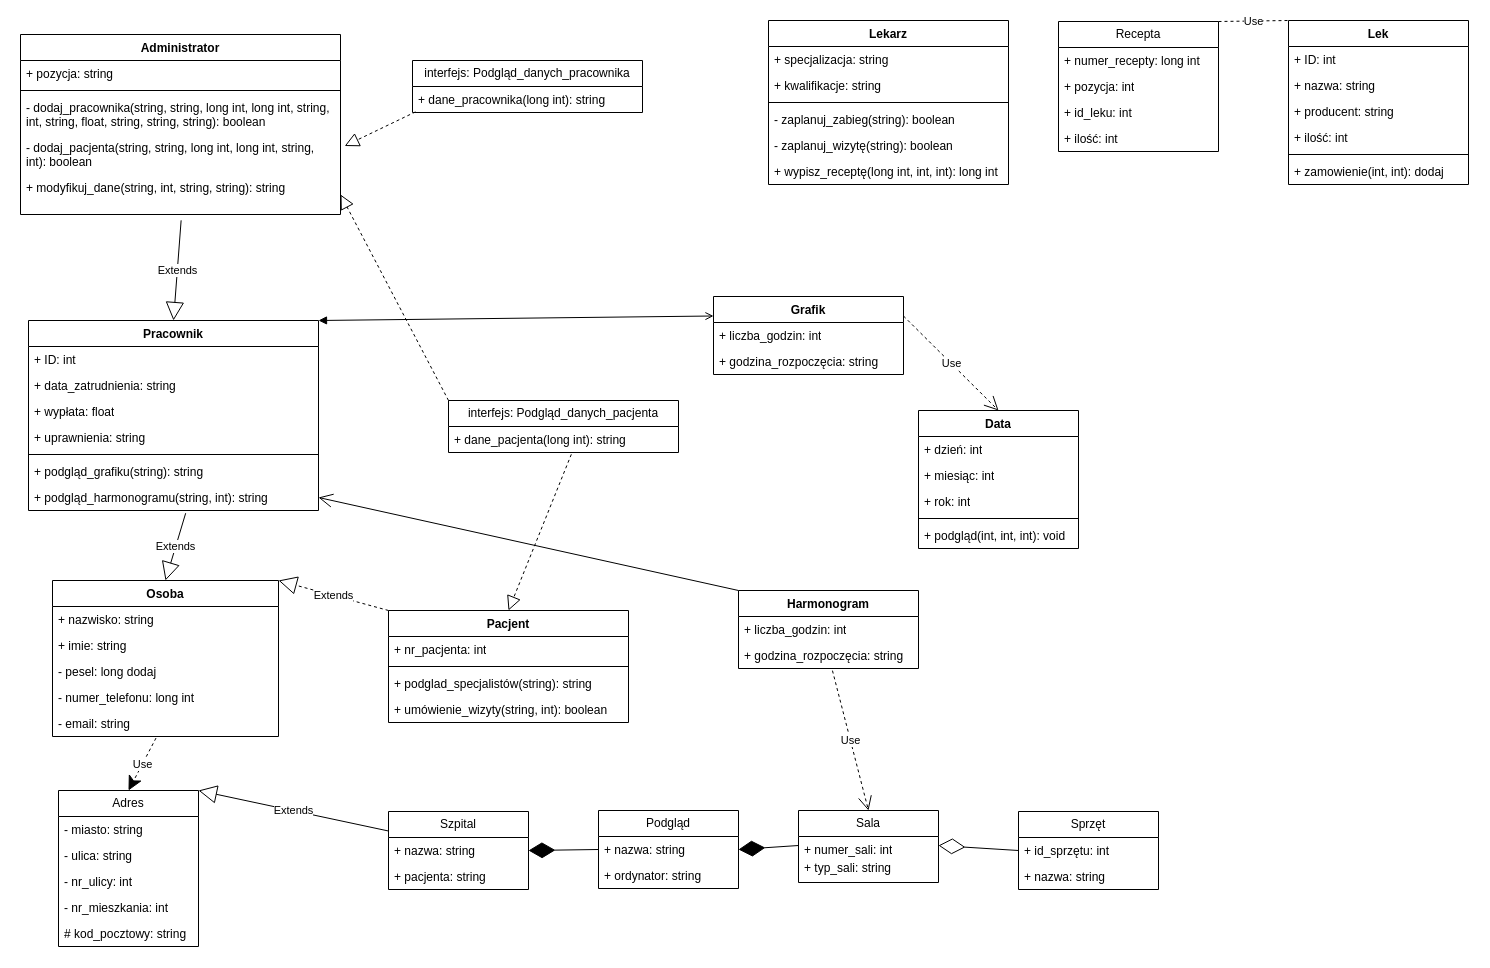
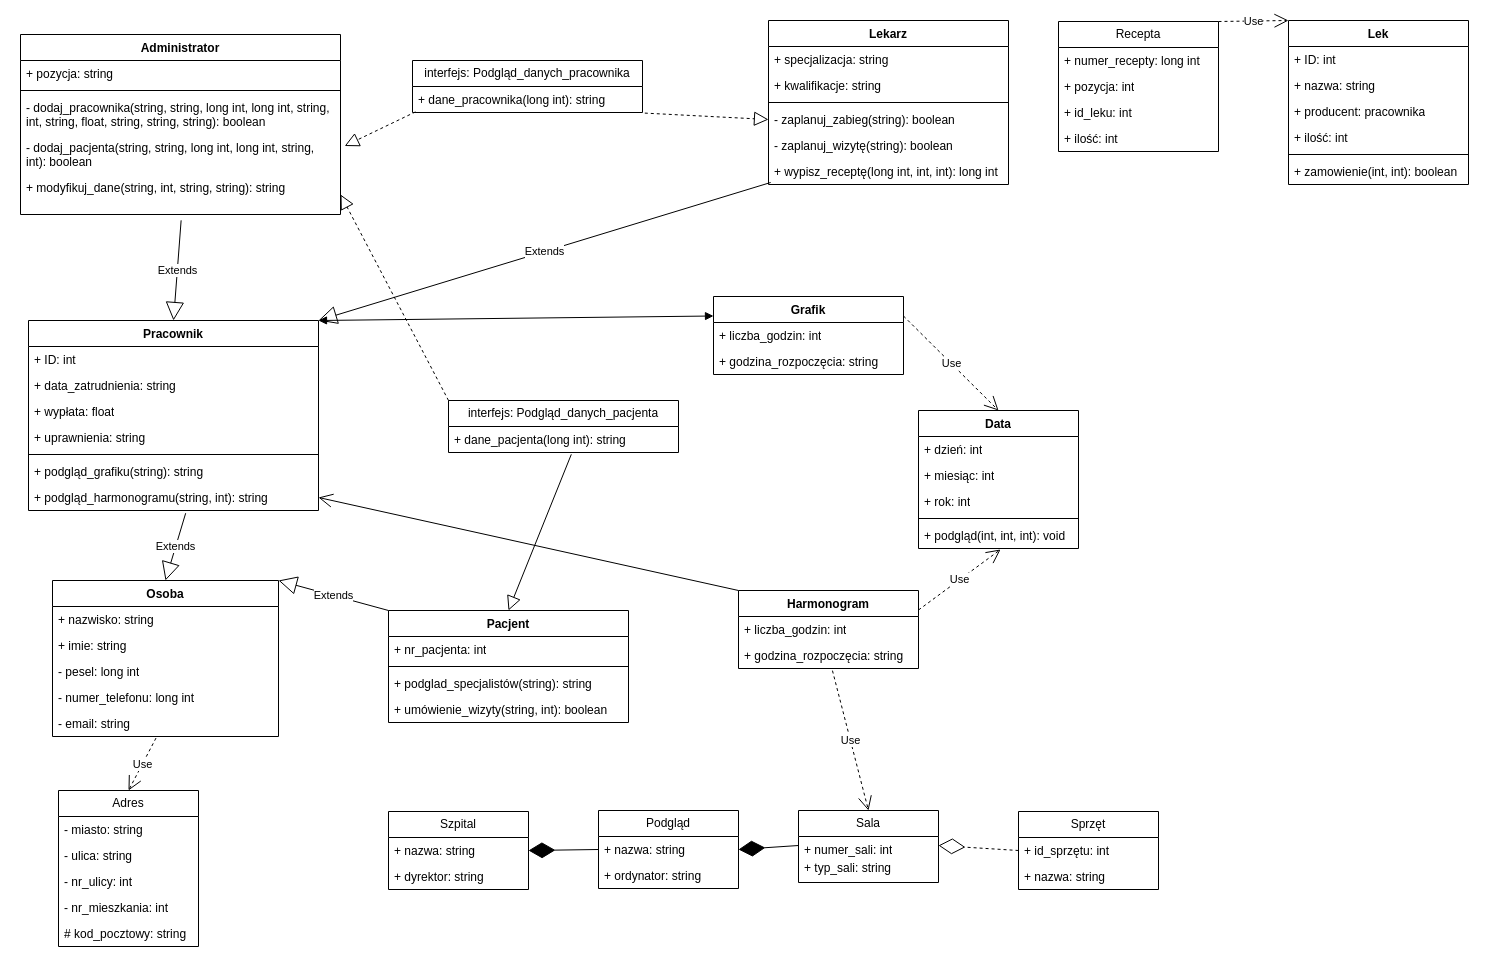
(1283, 21) -> (1282, 21)
(1352, 113) -> (1366, 113)
none -> (699, 116)
(1378, 173) -> (1380, 180)
none -> (553, 249)
(706, 316) -> (704, 316)
(543, 525) -> (543, 525)
none -> (958, 581)
(369, 605) -> (369, 605)
(113, 673) -> (105, 673)
(134, 779) -> (133, 782)
(301, 812) -> none
(990, 849) -> (990, 849)
(449, 878) -> (449, 878)
